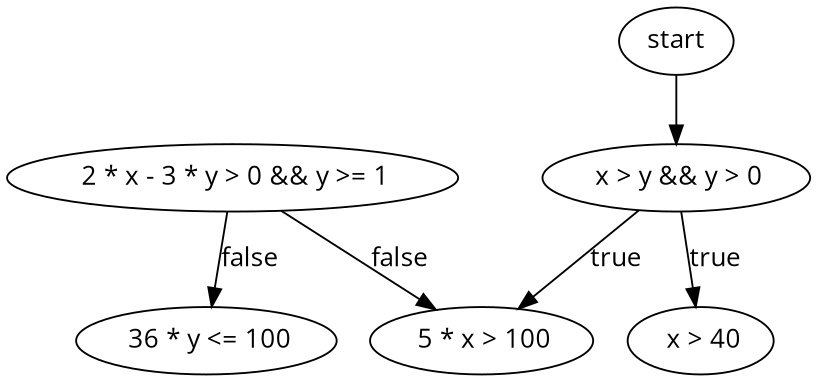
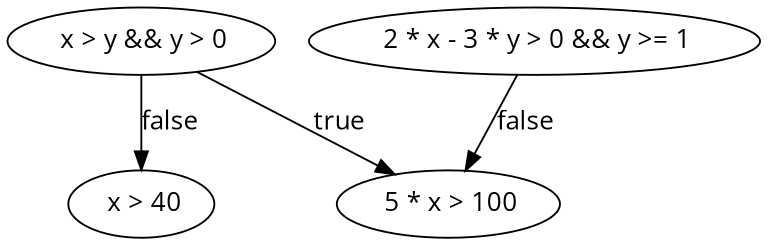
(676, 41) -> none
(716, 259) -> (170, 123)
(206, 341) -> none
